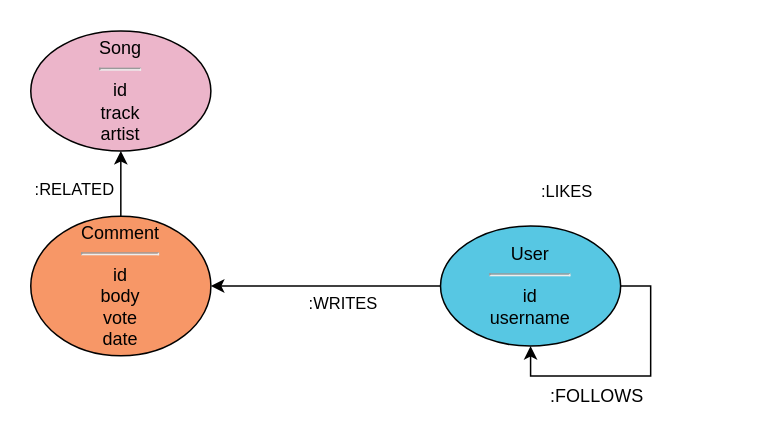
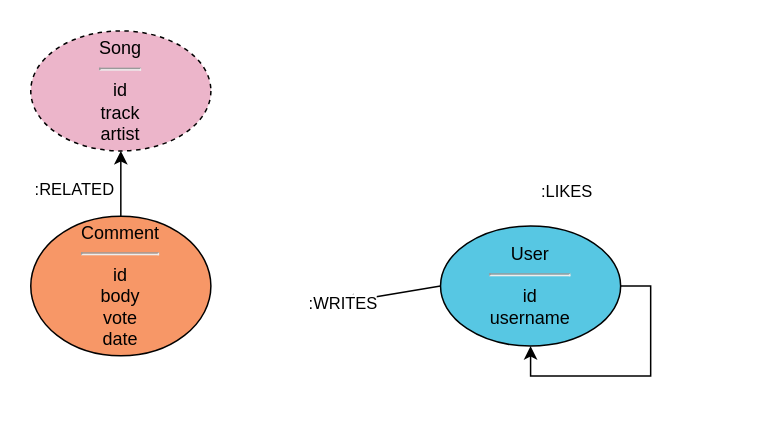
(121, 91) -> (121, 91)
(330, 286) -> (406, 291)
(596, 397) -> none
